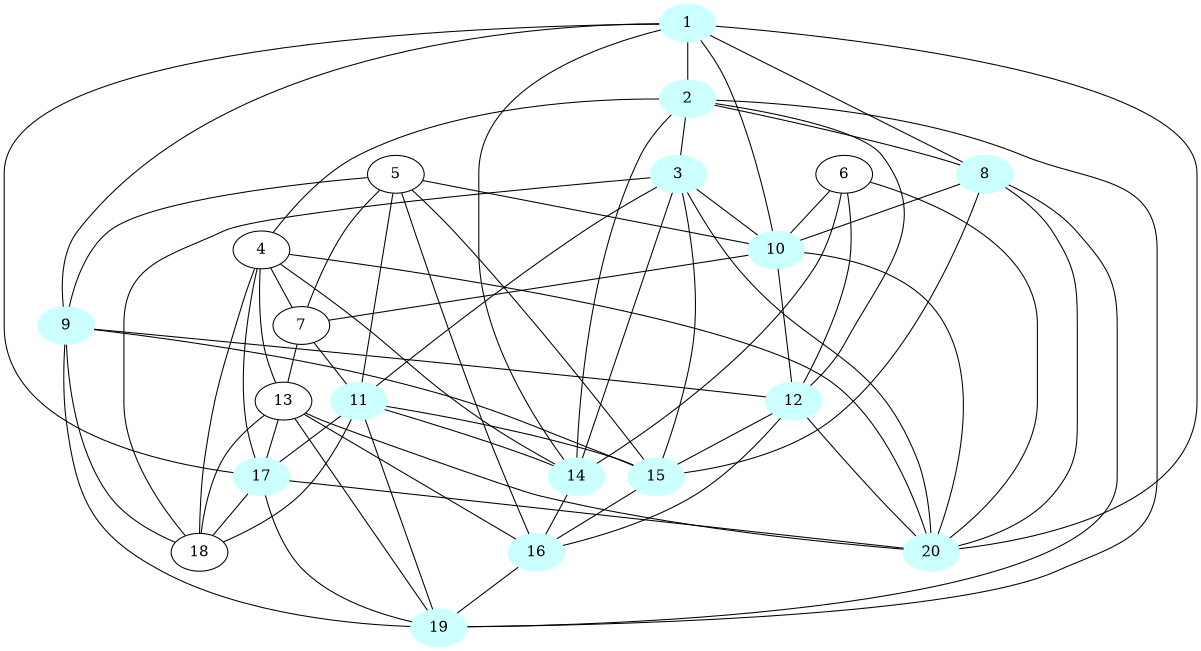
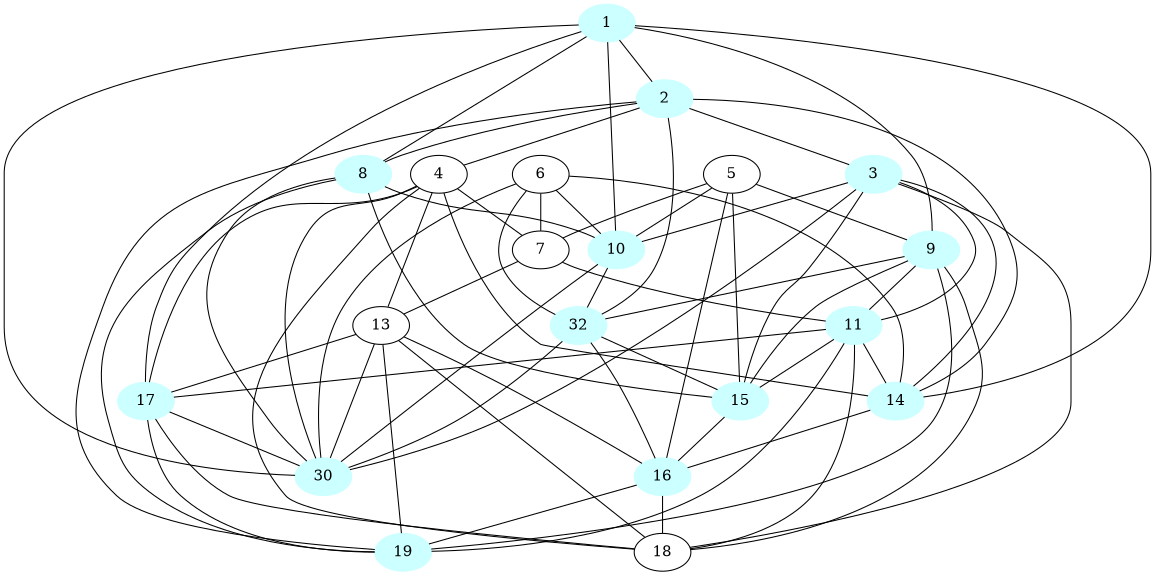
(549, 286) -> (541, 212)
(377, 288) -> (892, 288)
(794, 401) -> (579, 325)
none -> (663, 505)
(931, 552) -> (323, 477)
